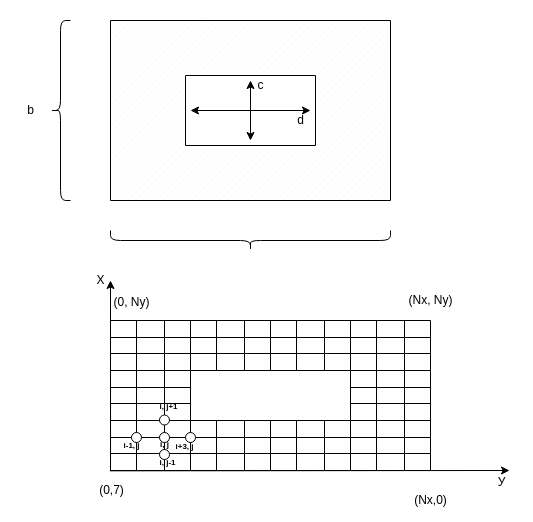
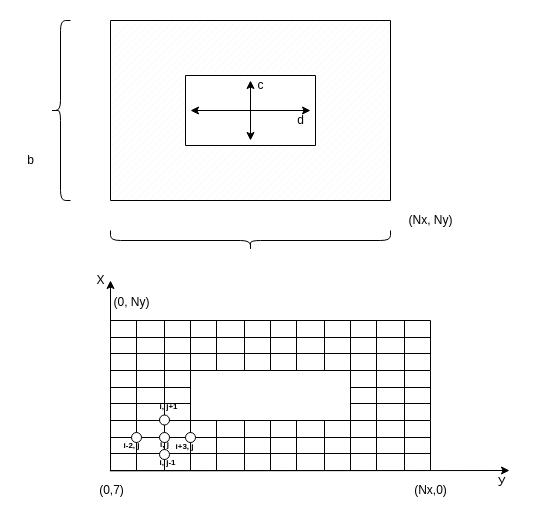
(31, 111) -> (31, 161)
(431, 301) -> (431, 221)
(132, 445) -> (132, 445)
(431, 501) -> (431, 491)
